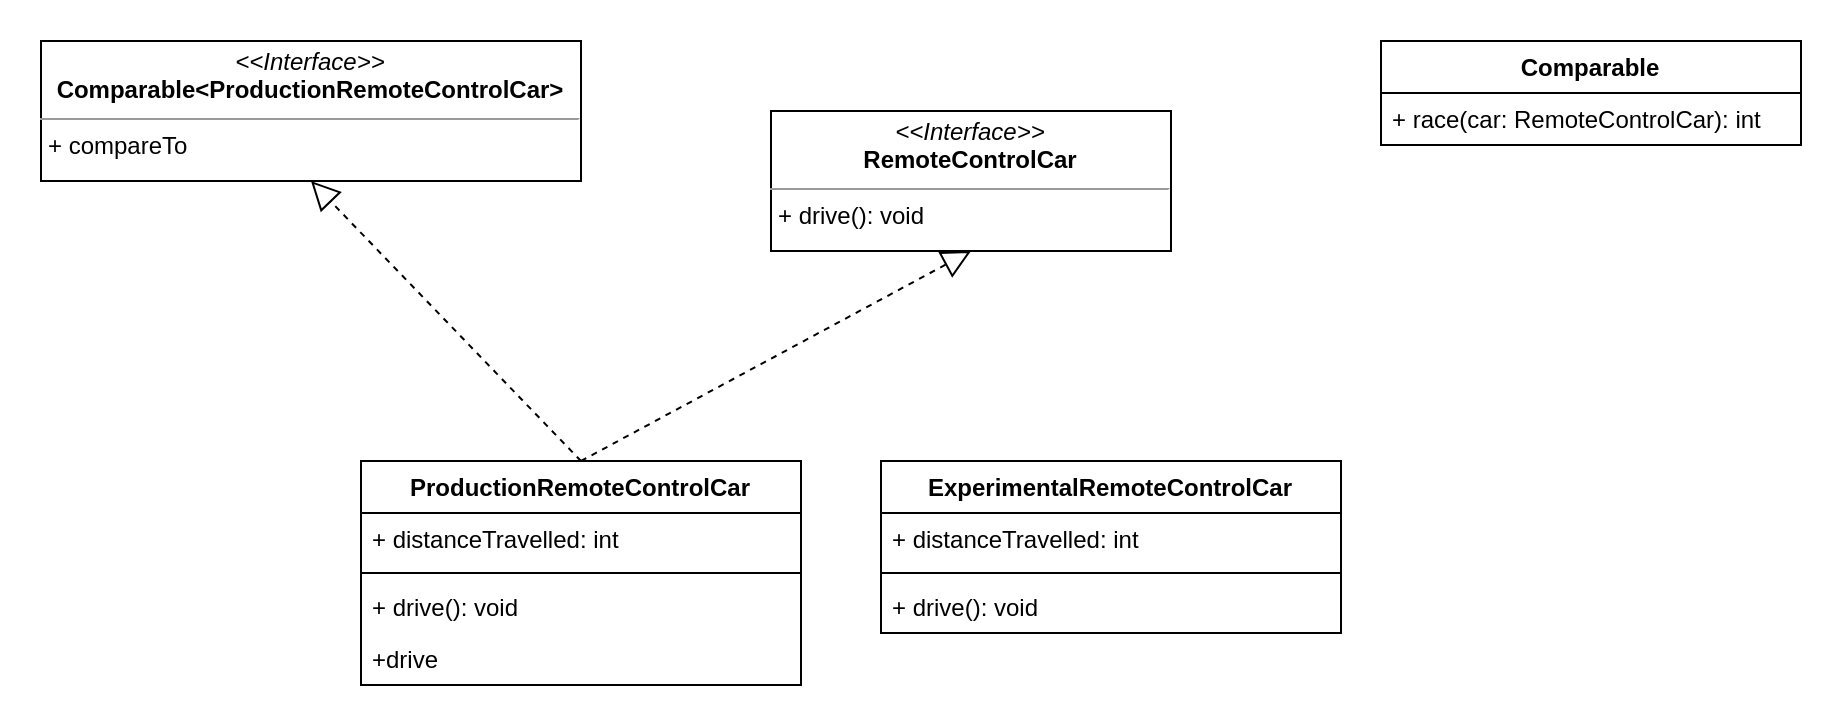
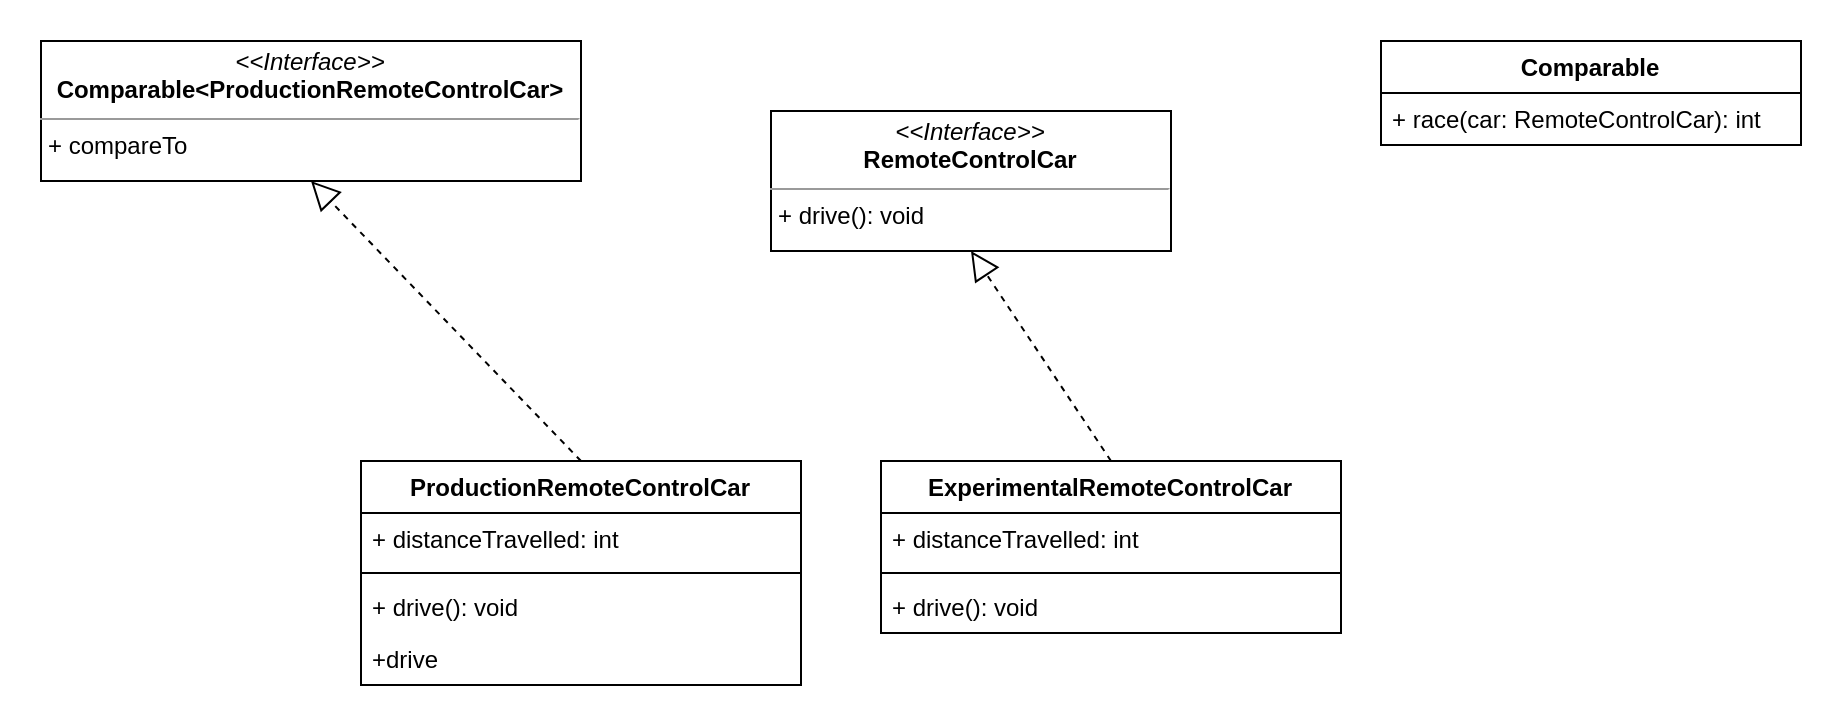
(764, 363) -> none
none -> (1049, 368)
